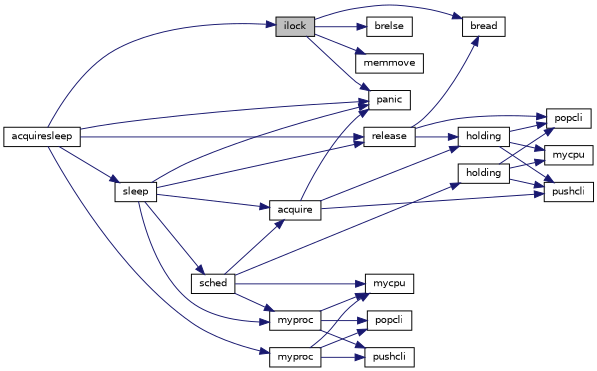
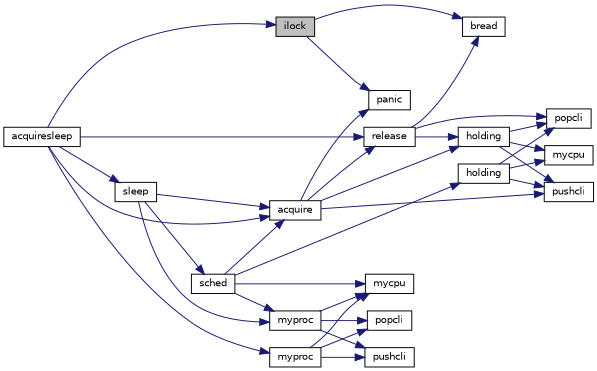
(390, 27) -> none
(390, 63) -> none
(219, 112) -> (134, 217)
(237, 143) -> none
(256, 166) -> (336, 176)
